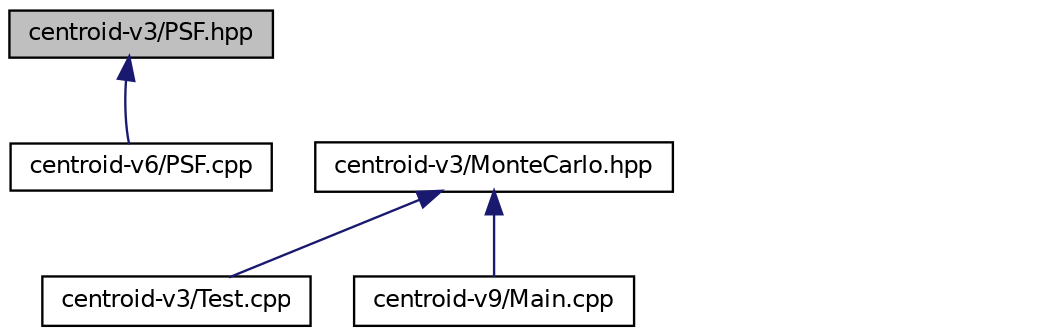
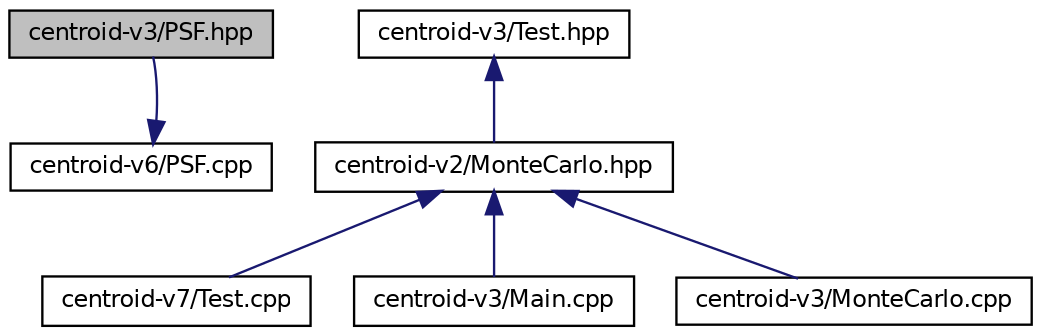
none -> (494, 34)
(126, 113) -> (157, 89)
(494, 167) -> (494, 167)
(176, 301) -> (176, 301)
(494, 301) -> (494, 301)
none -> (854, 301)
